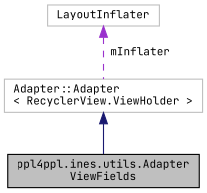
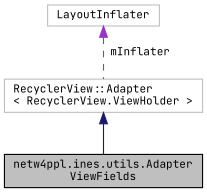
(103, 96) -> (103, 96)
(103, 171) -> (103, 171)
